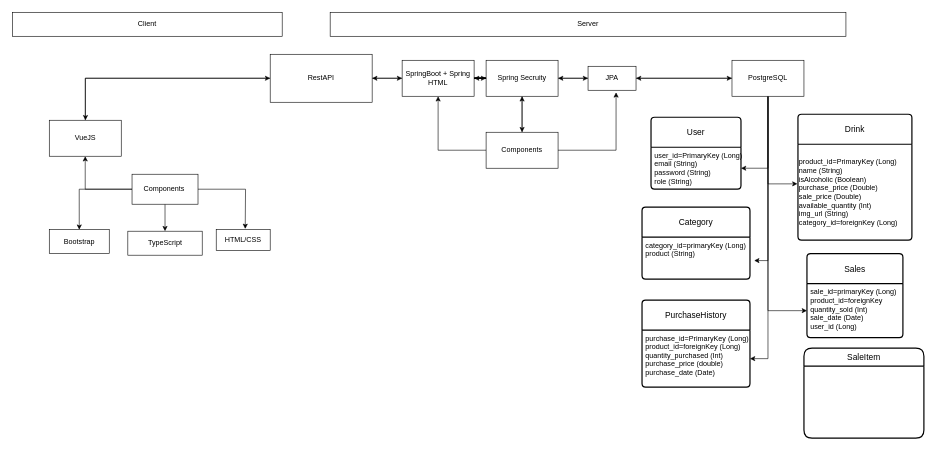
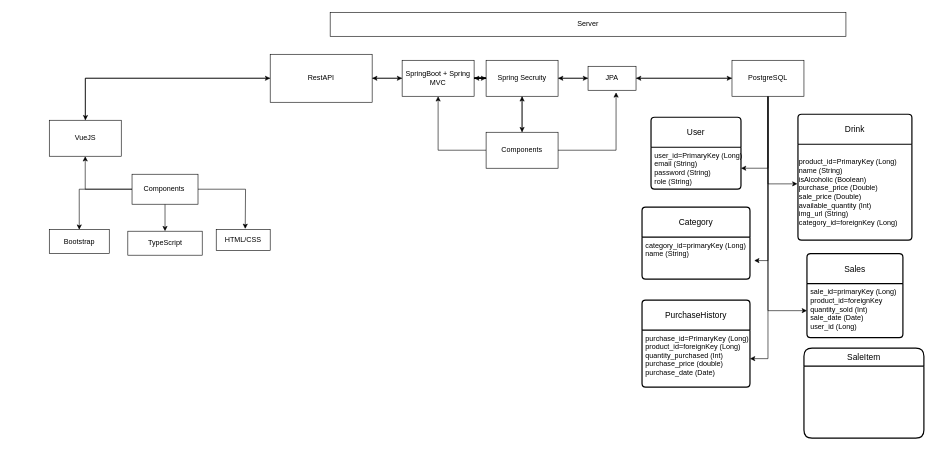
(147, 24) -> none
(438, 78) -> (438, 78)
(702, 250) -> (702, 250)
